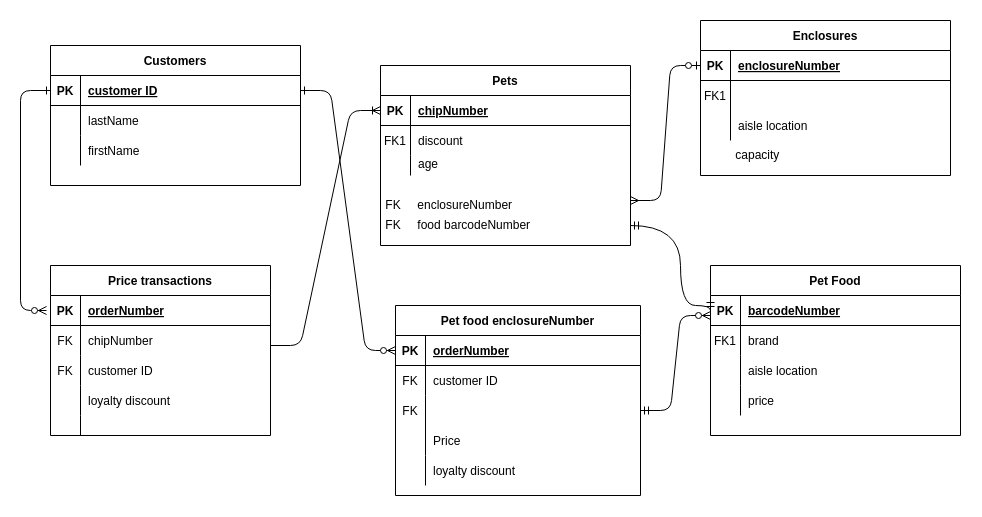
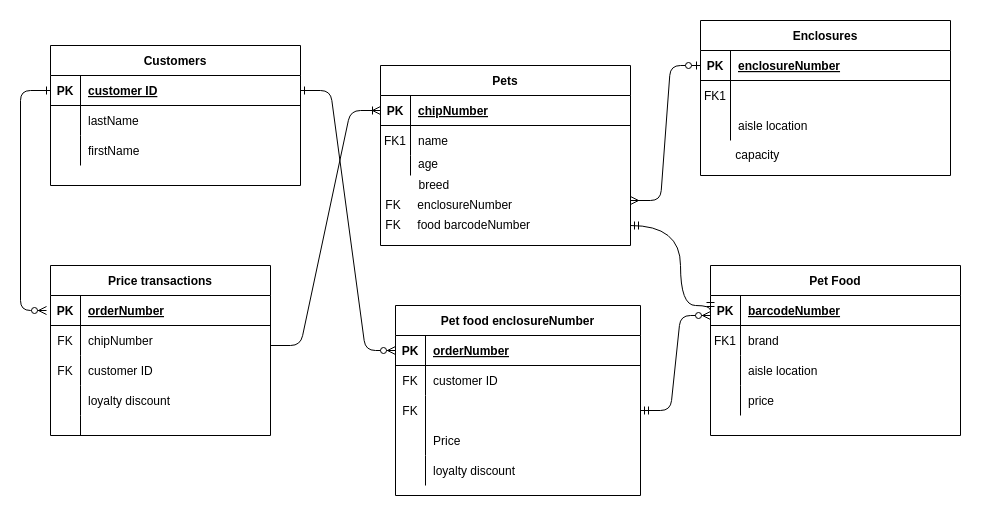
(443, 141) -> (431, 141)
none -> (426, 186)
